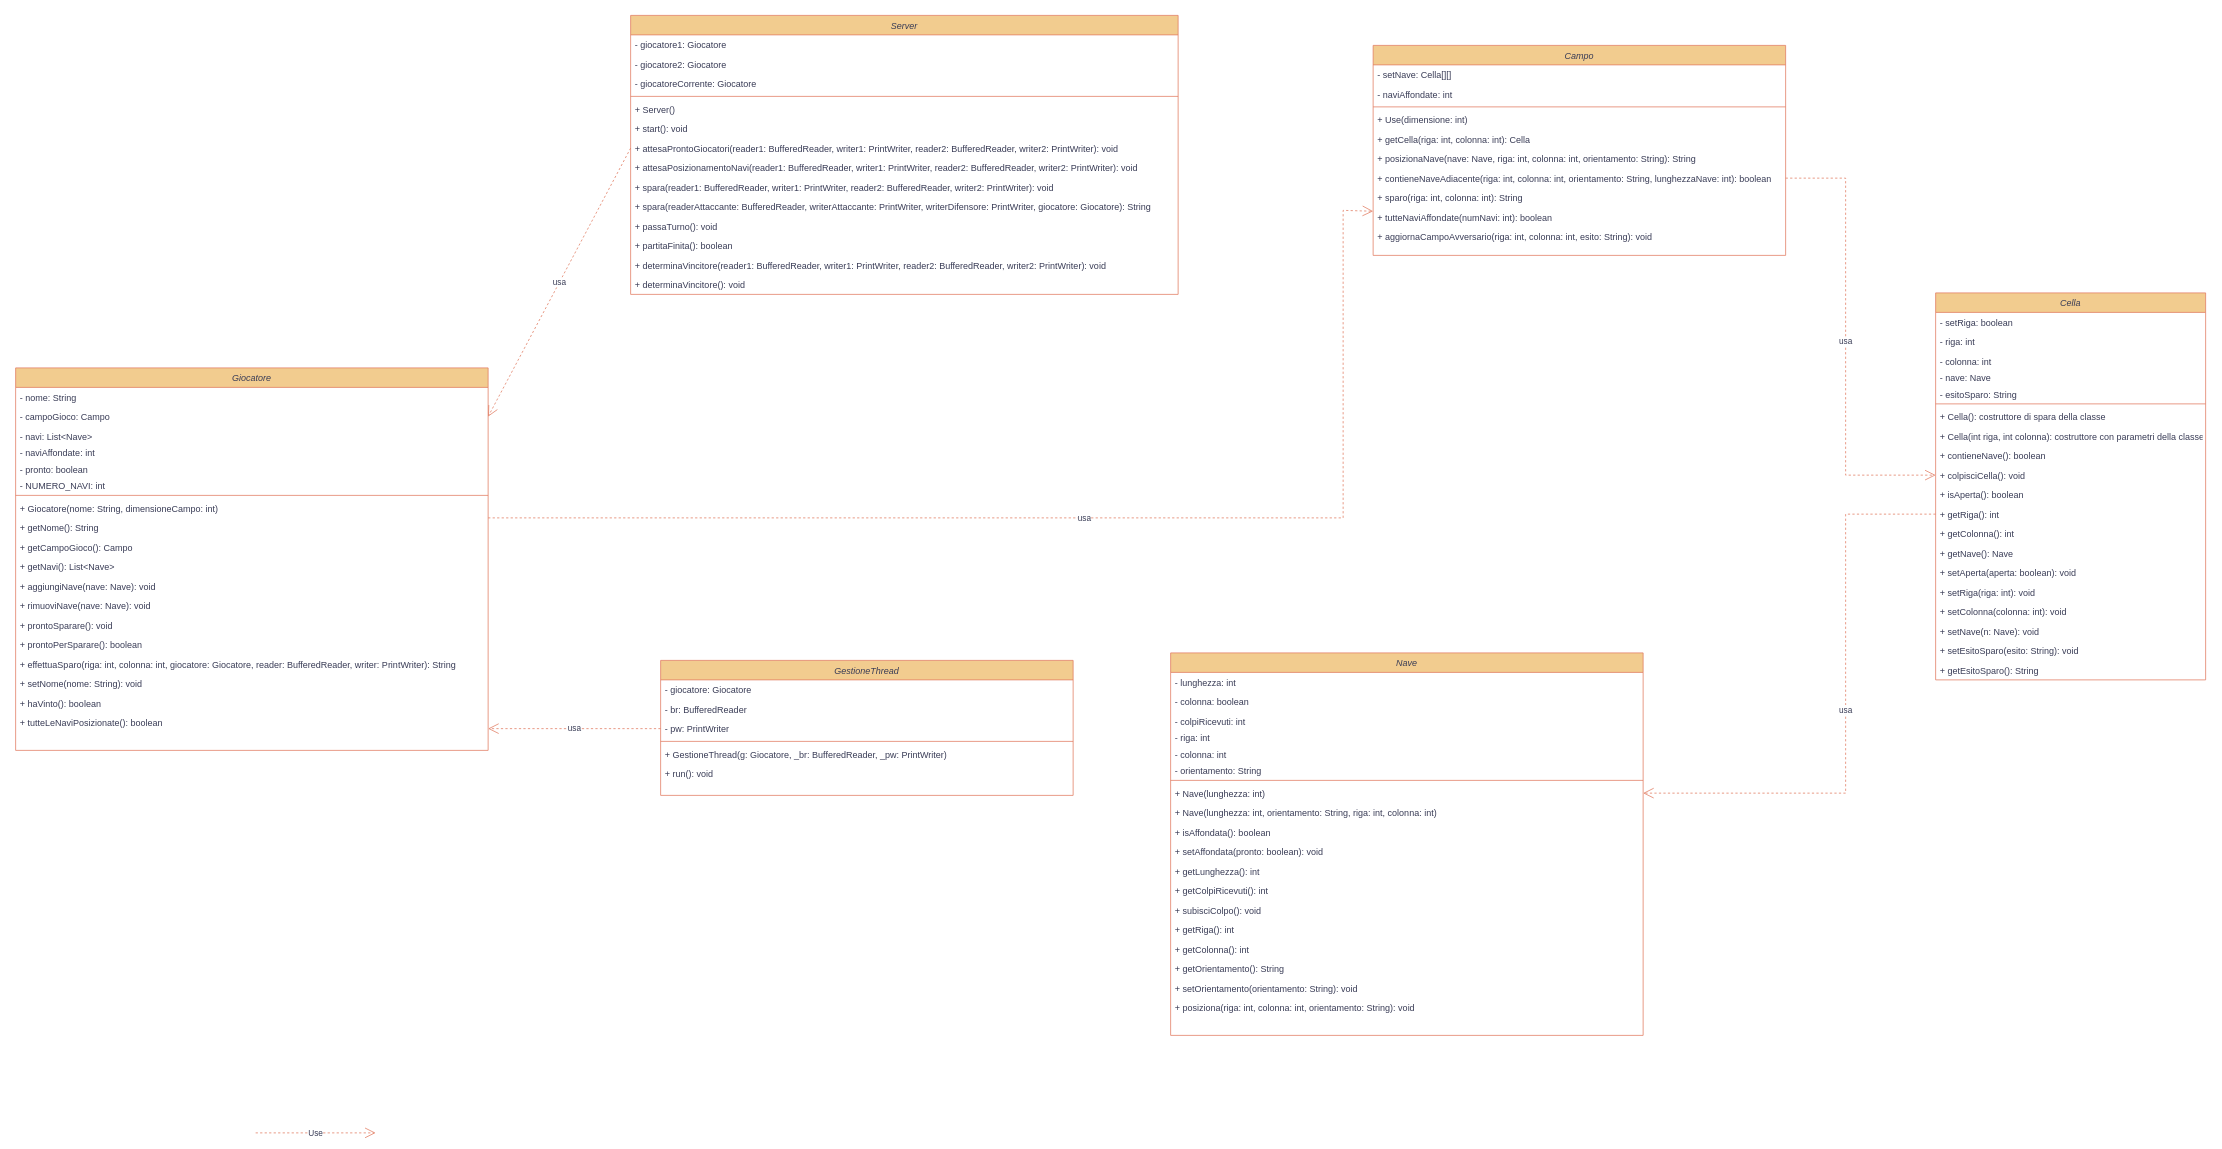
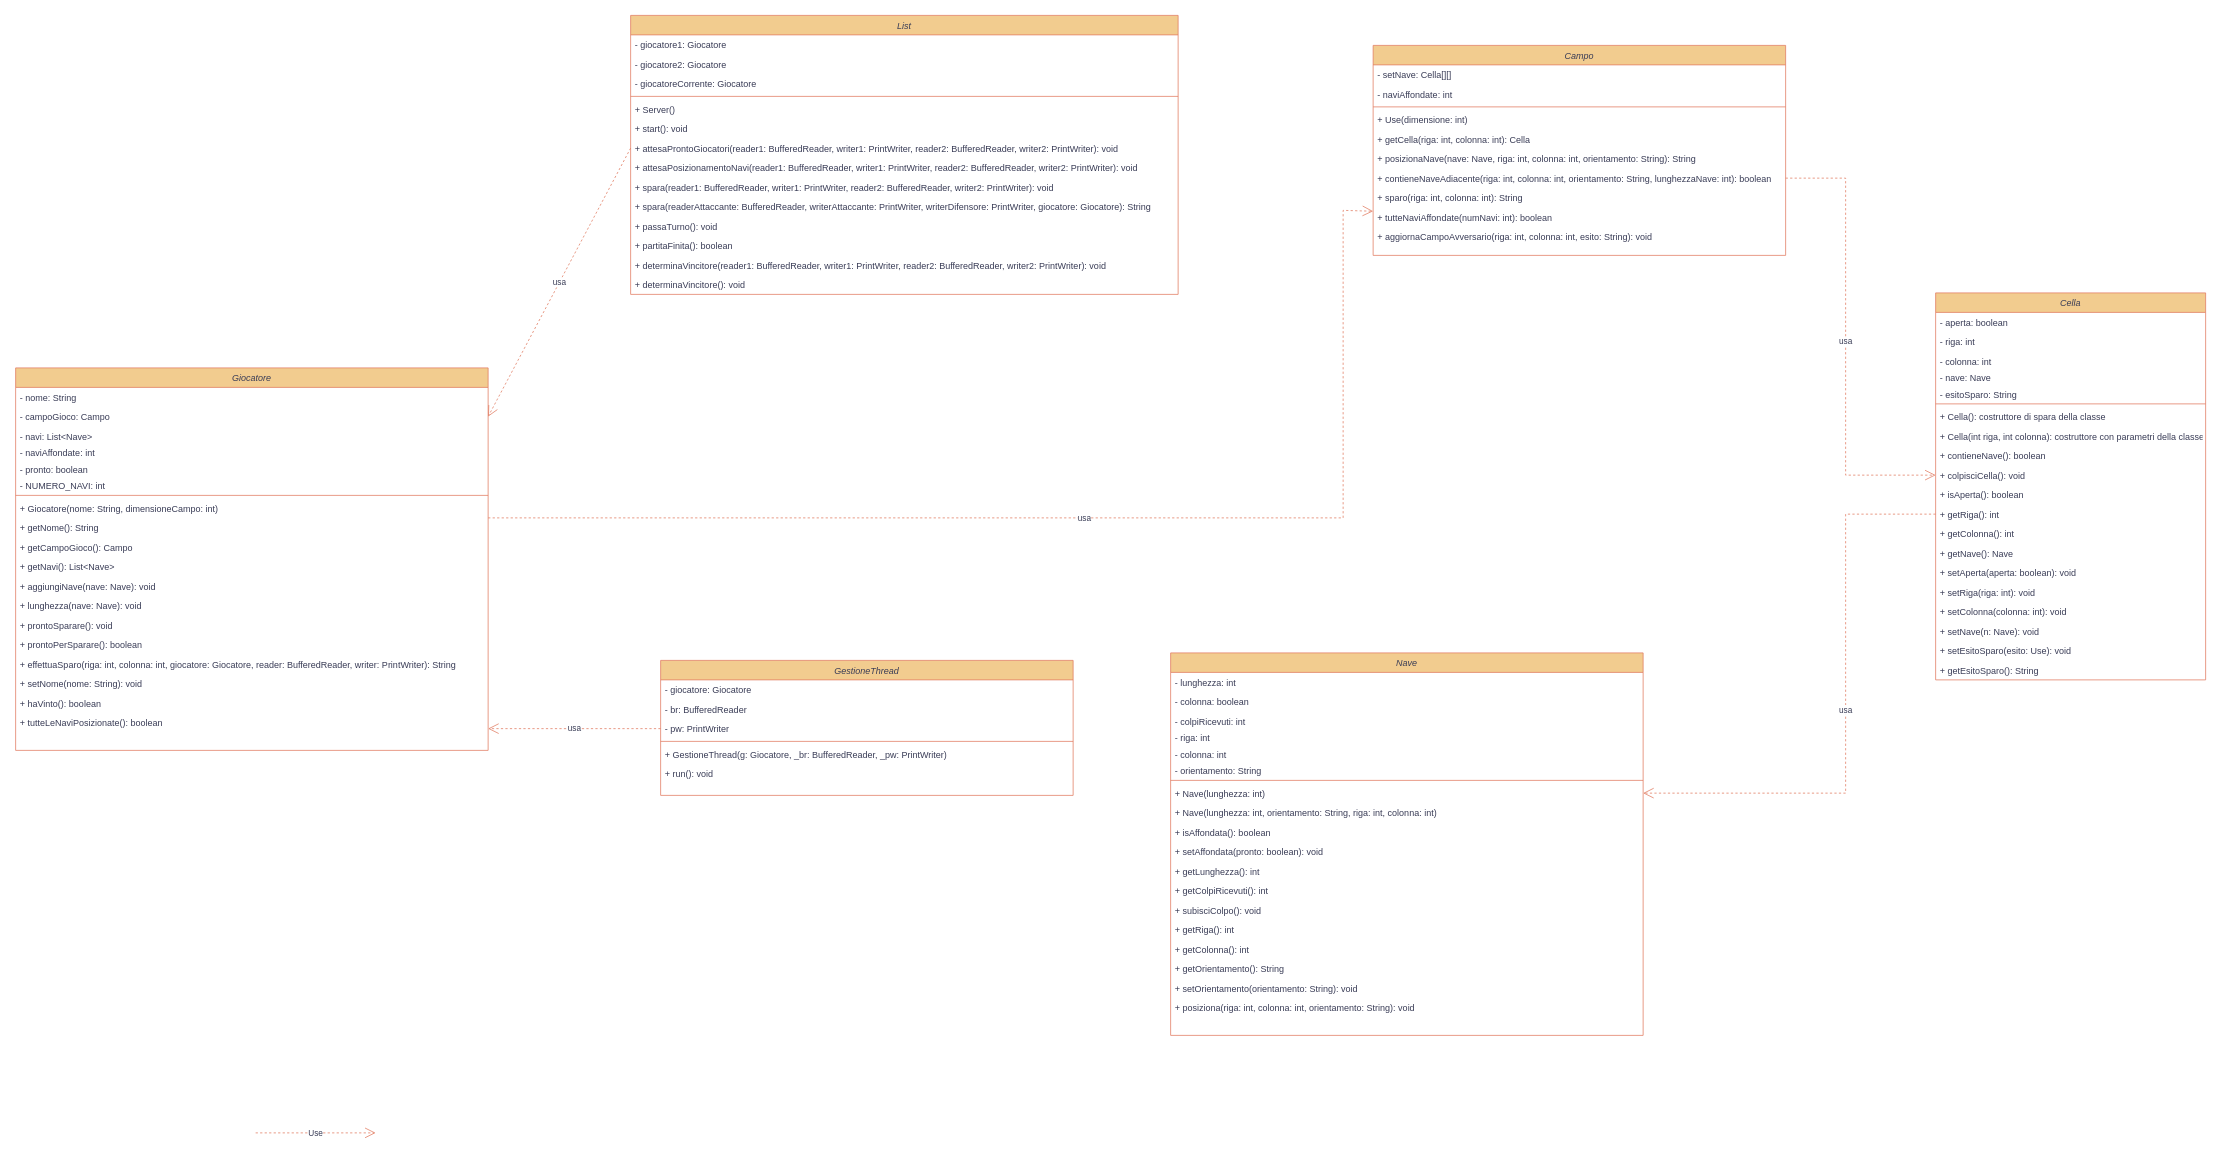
(904, 26) -> (904, 26)
(1979, 323) -> (1978, 323)
(88, 606) -> (84, 606)
(2020, 651) -> (2013, 651)
